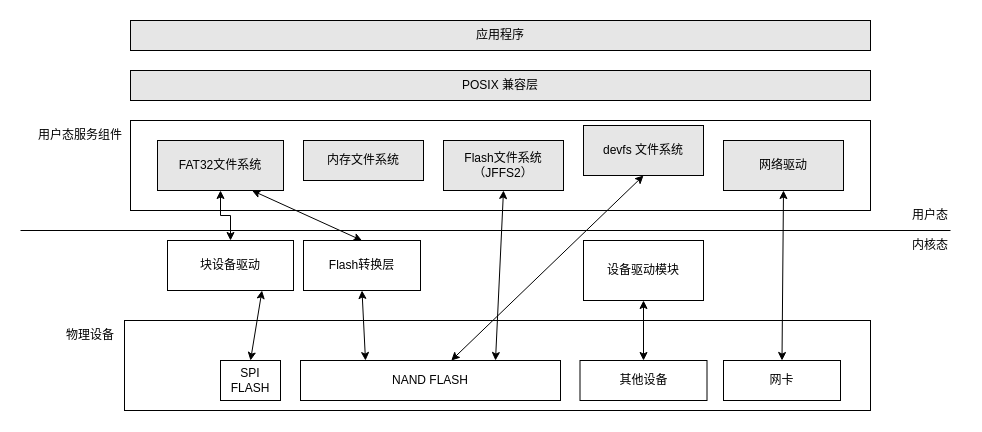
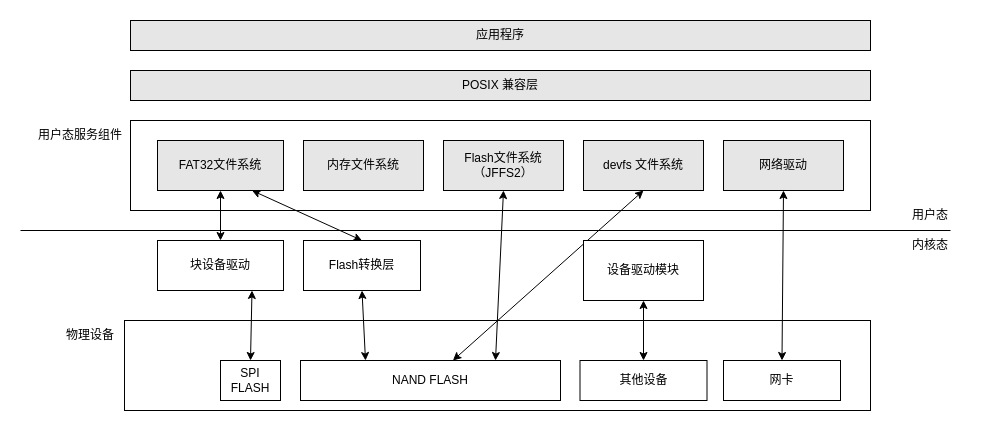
(644, 151) -> (644, 166)
(364, 161) -> (364, 166)
(231, 266) -> (221, 266)
